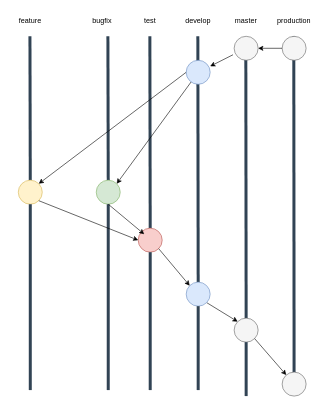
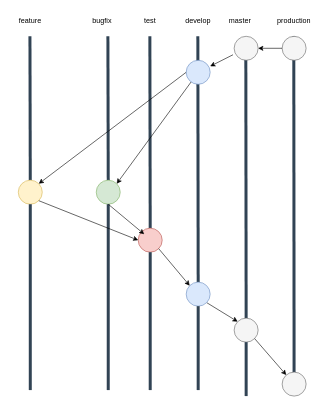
(246, 21) -> (240, 21)
